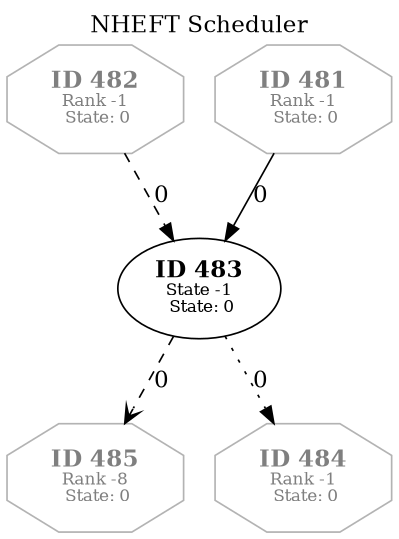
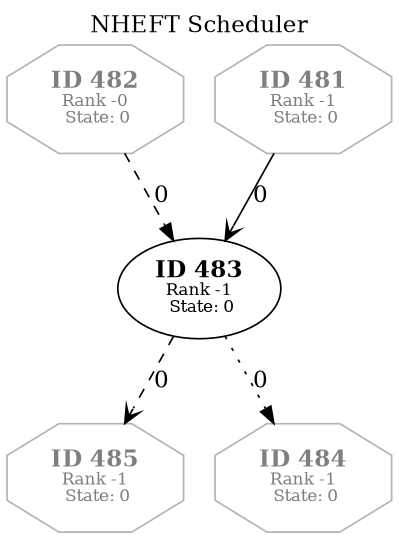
(95, 101) -> (95, 101)
(254, 189) -> (254, 189)
(199, 290) -> (199, 290)
(95, 480) -> (95, 480)
